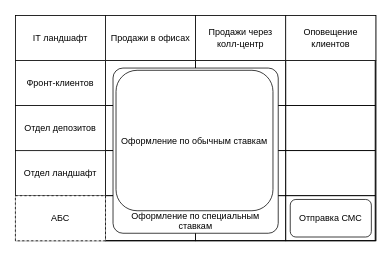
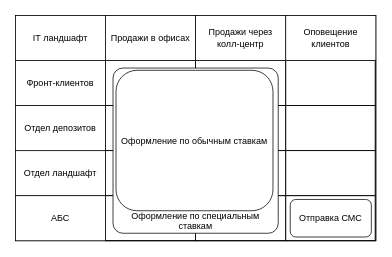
(60, 218) -> (60, 218)
